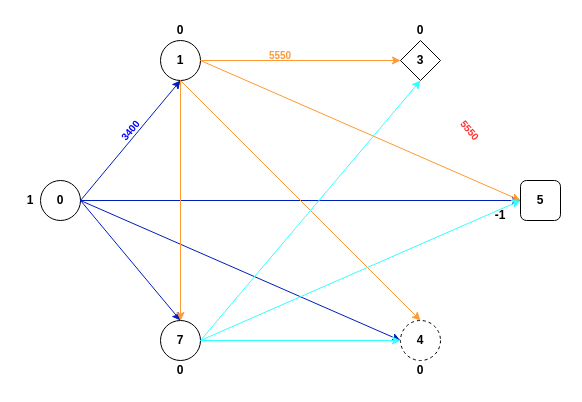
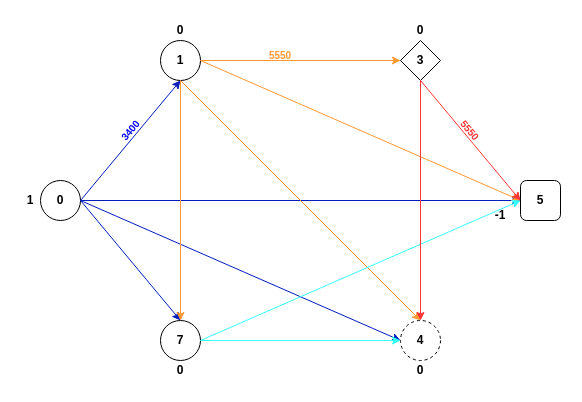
none -> (469, 138)
none -> (421, 198)
(309, 212) -> none
